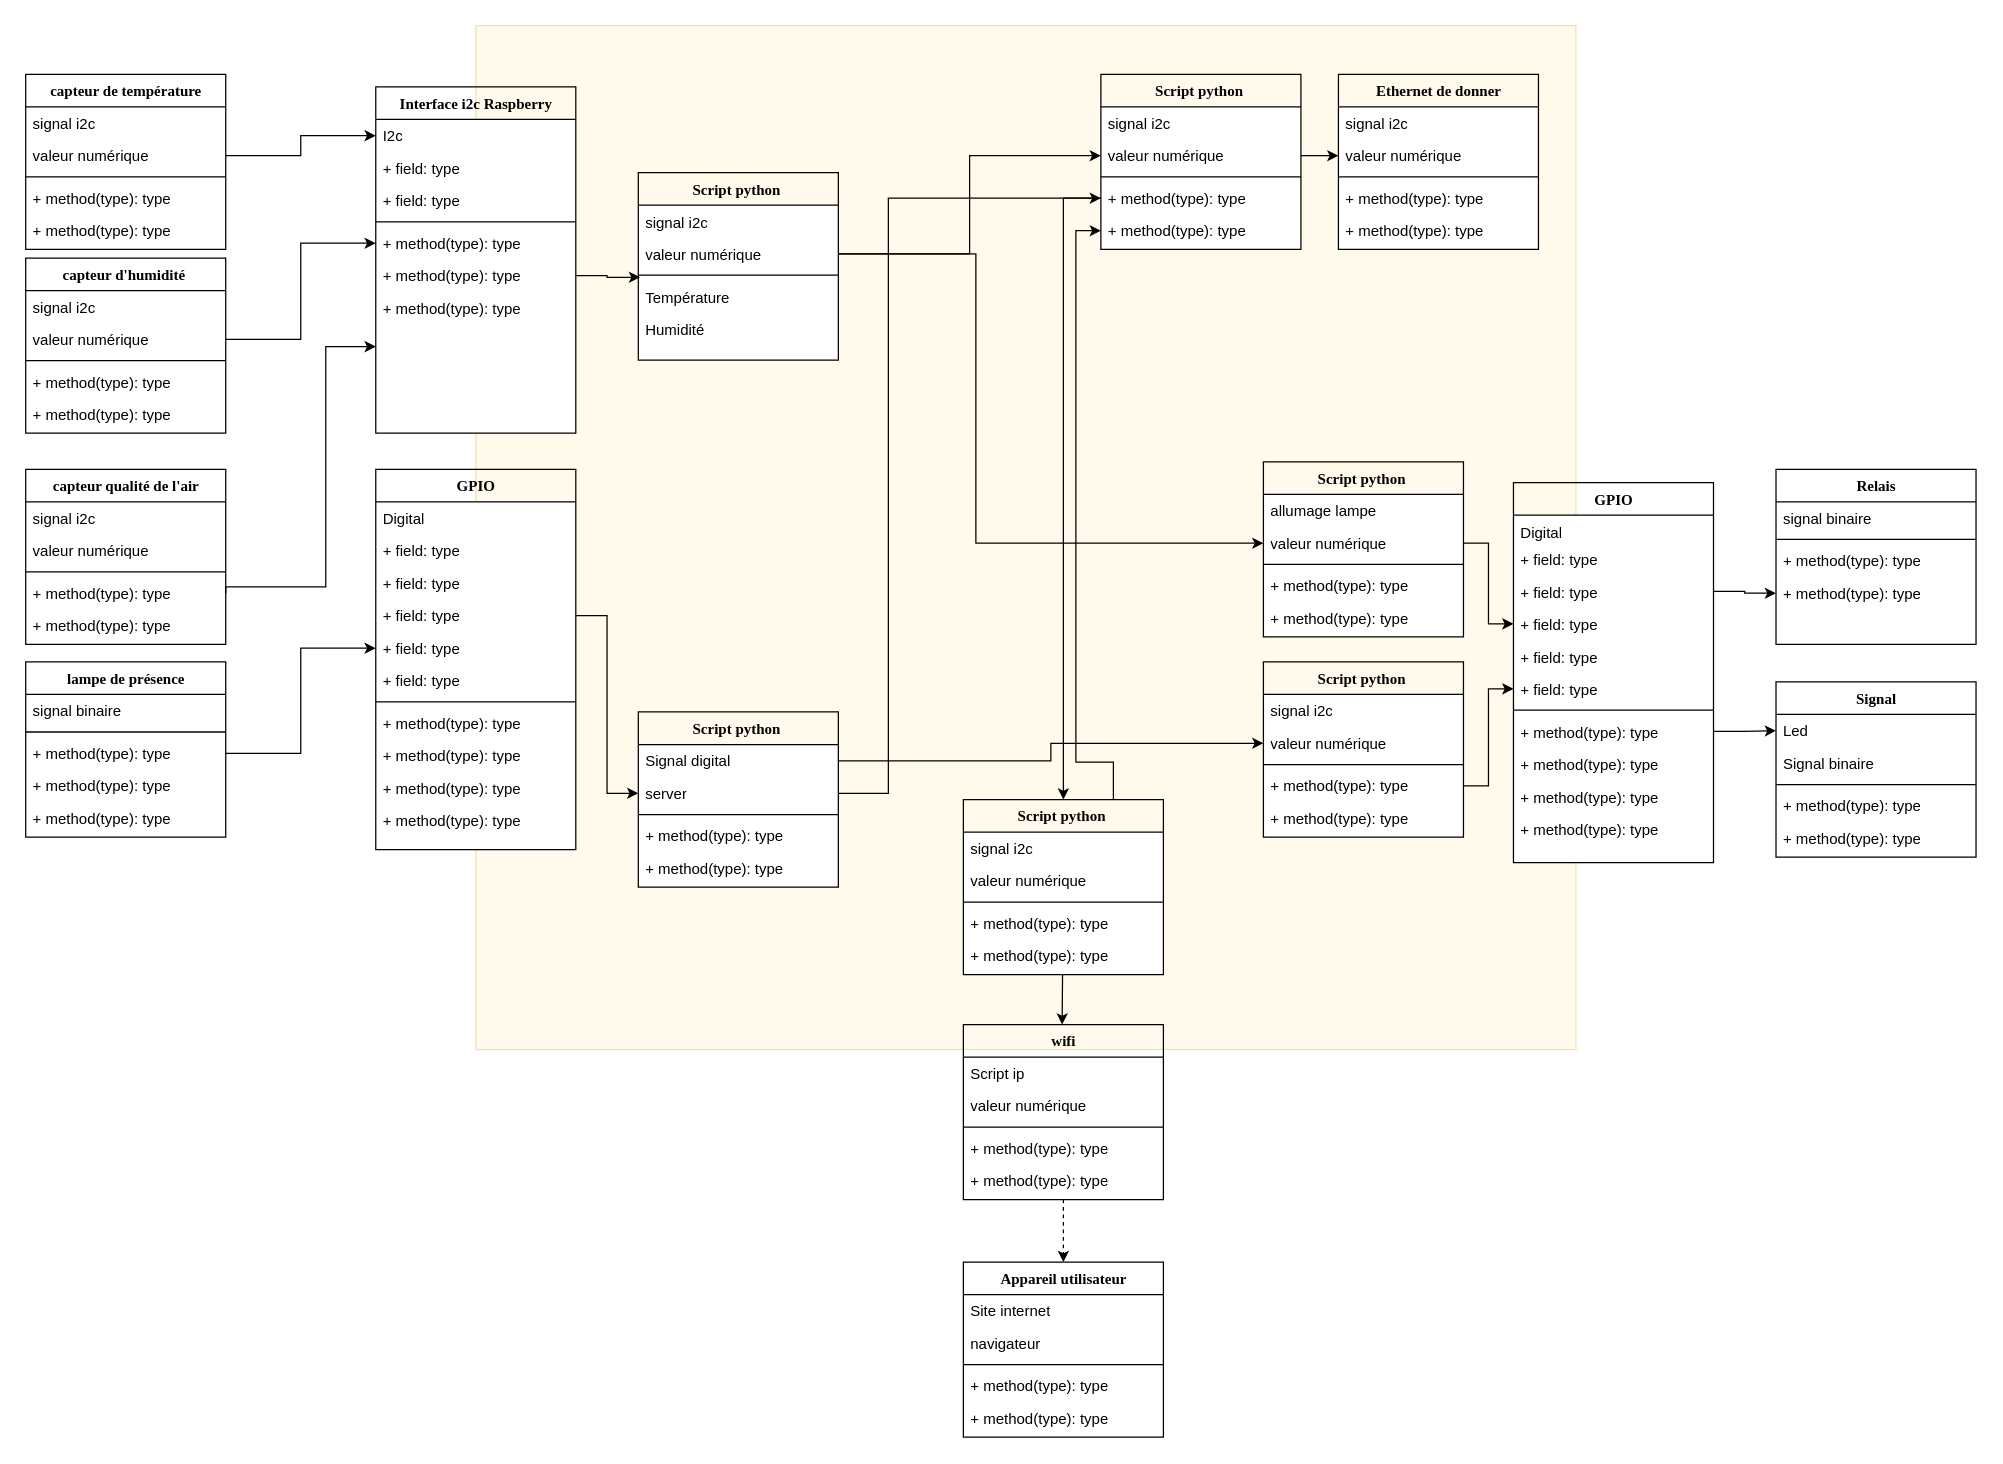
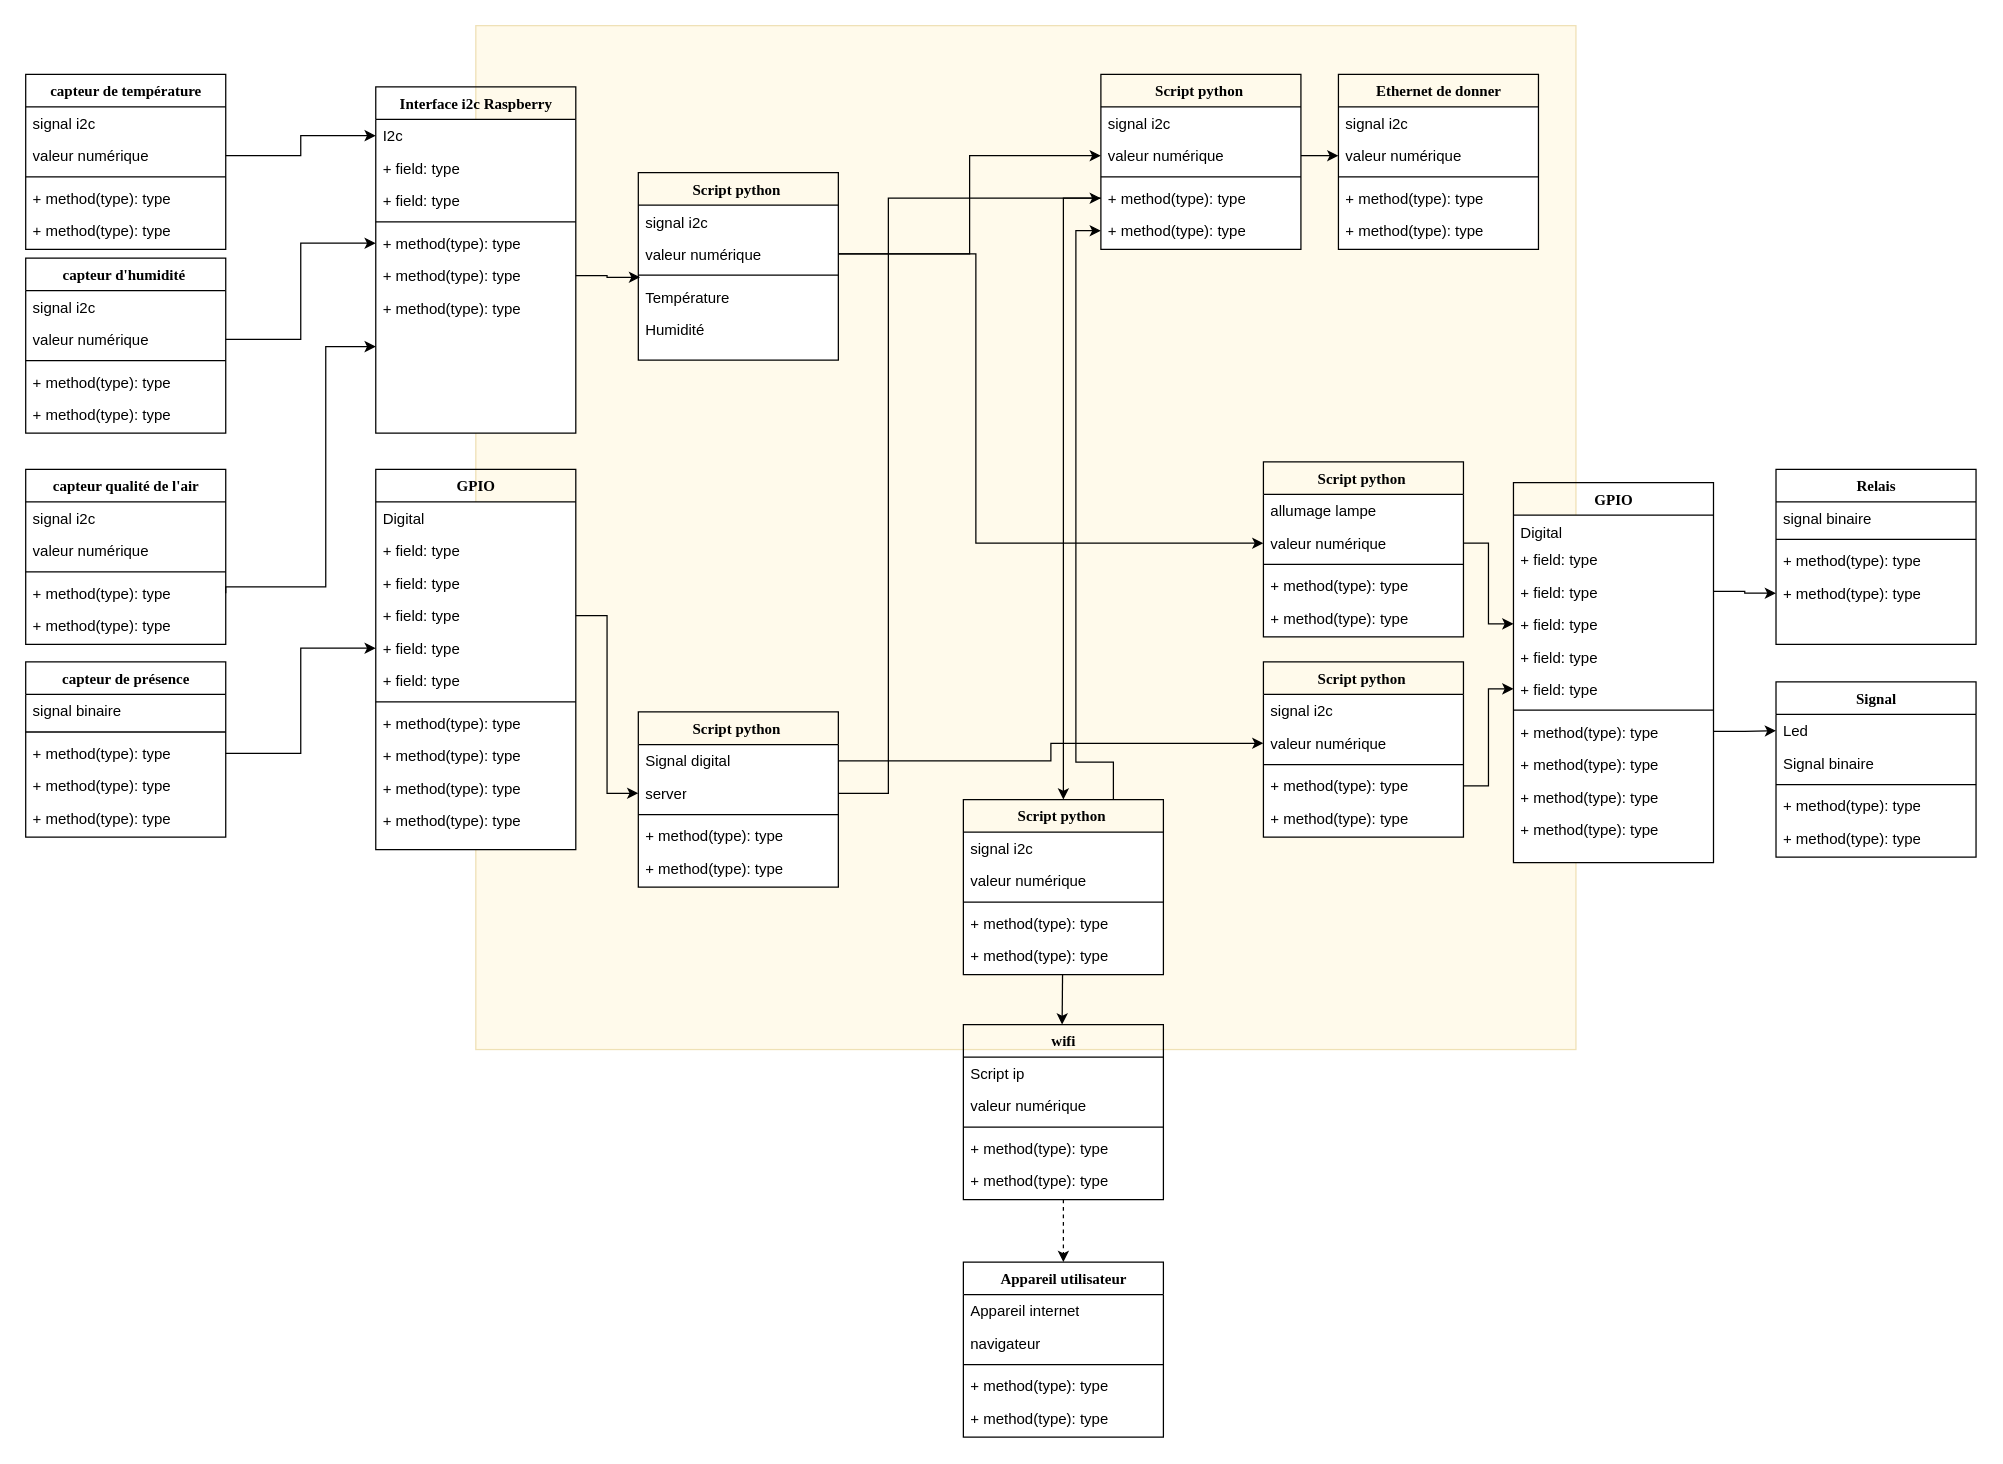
(126, 680) -> (126, 680)
(1019, 1312) -> (1034, 1312)
